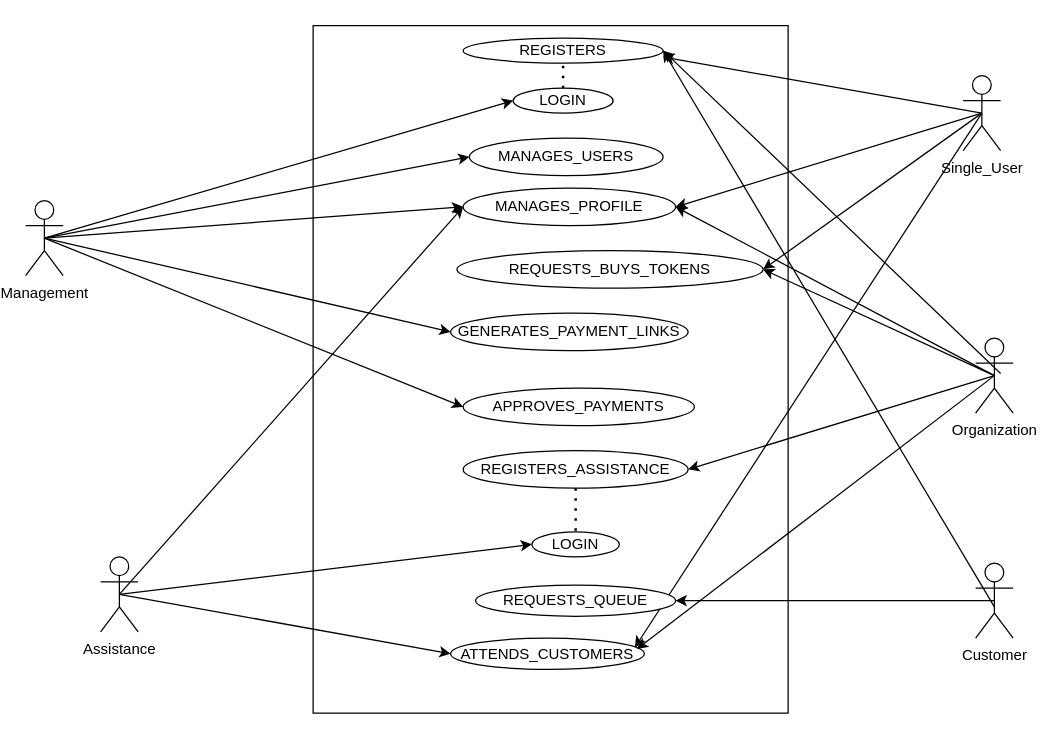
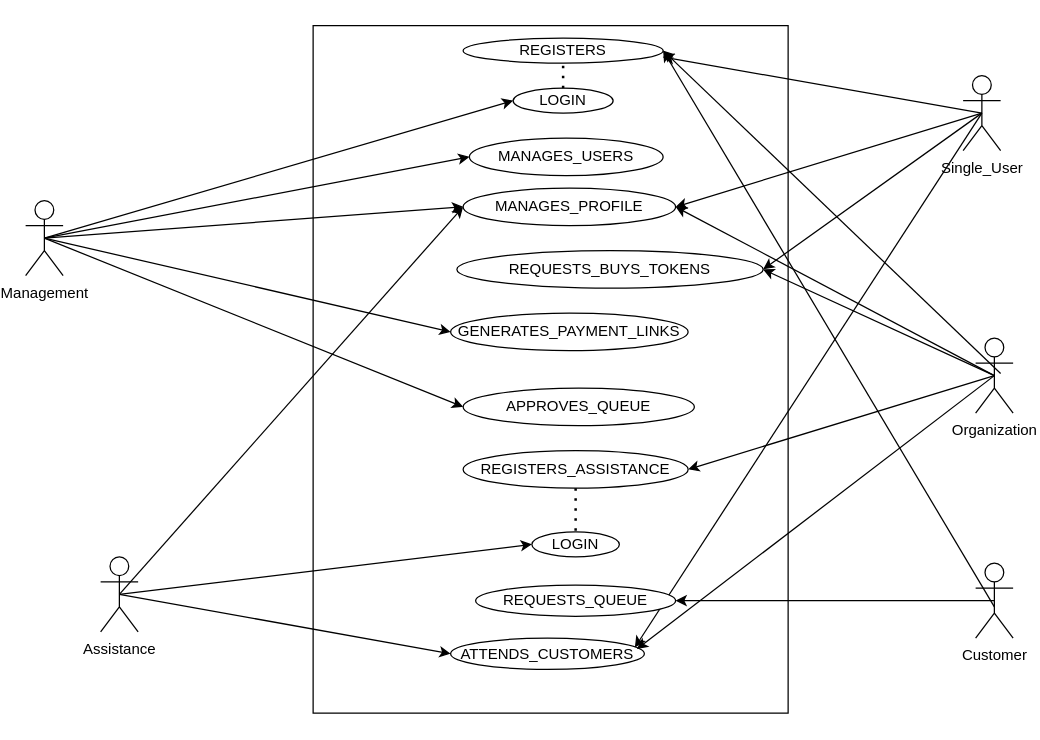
(579, 407) -> (579, 407)
